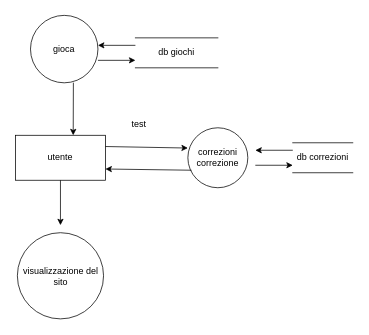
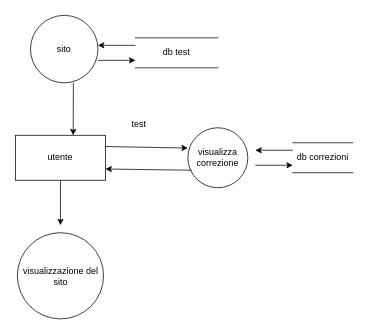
(64, 49) -> (64, 49)
(177, 53) -> (177, 53)
(218, 158) -> (218, 158)
